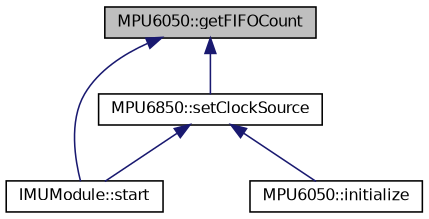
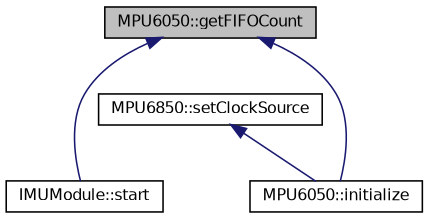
(210, 74) -> (338, 97)
(141, 157) -> none
